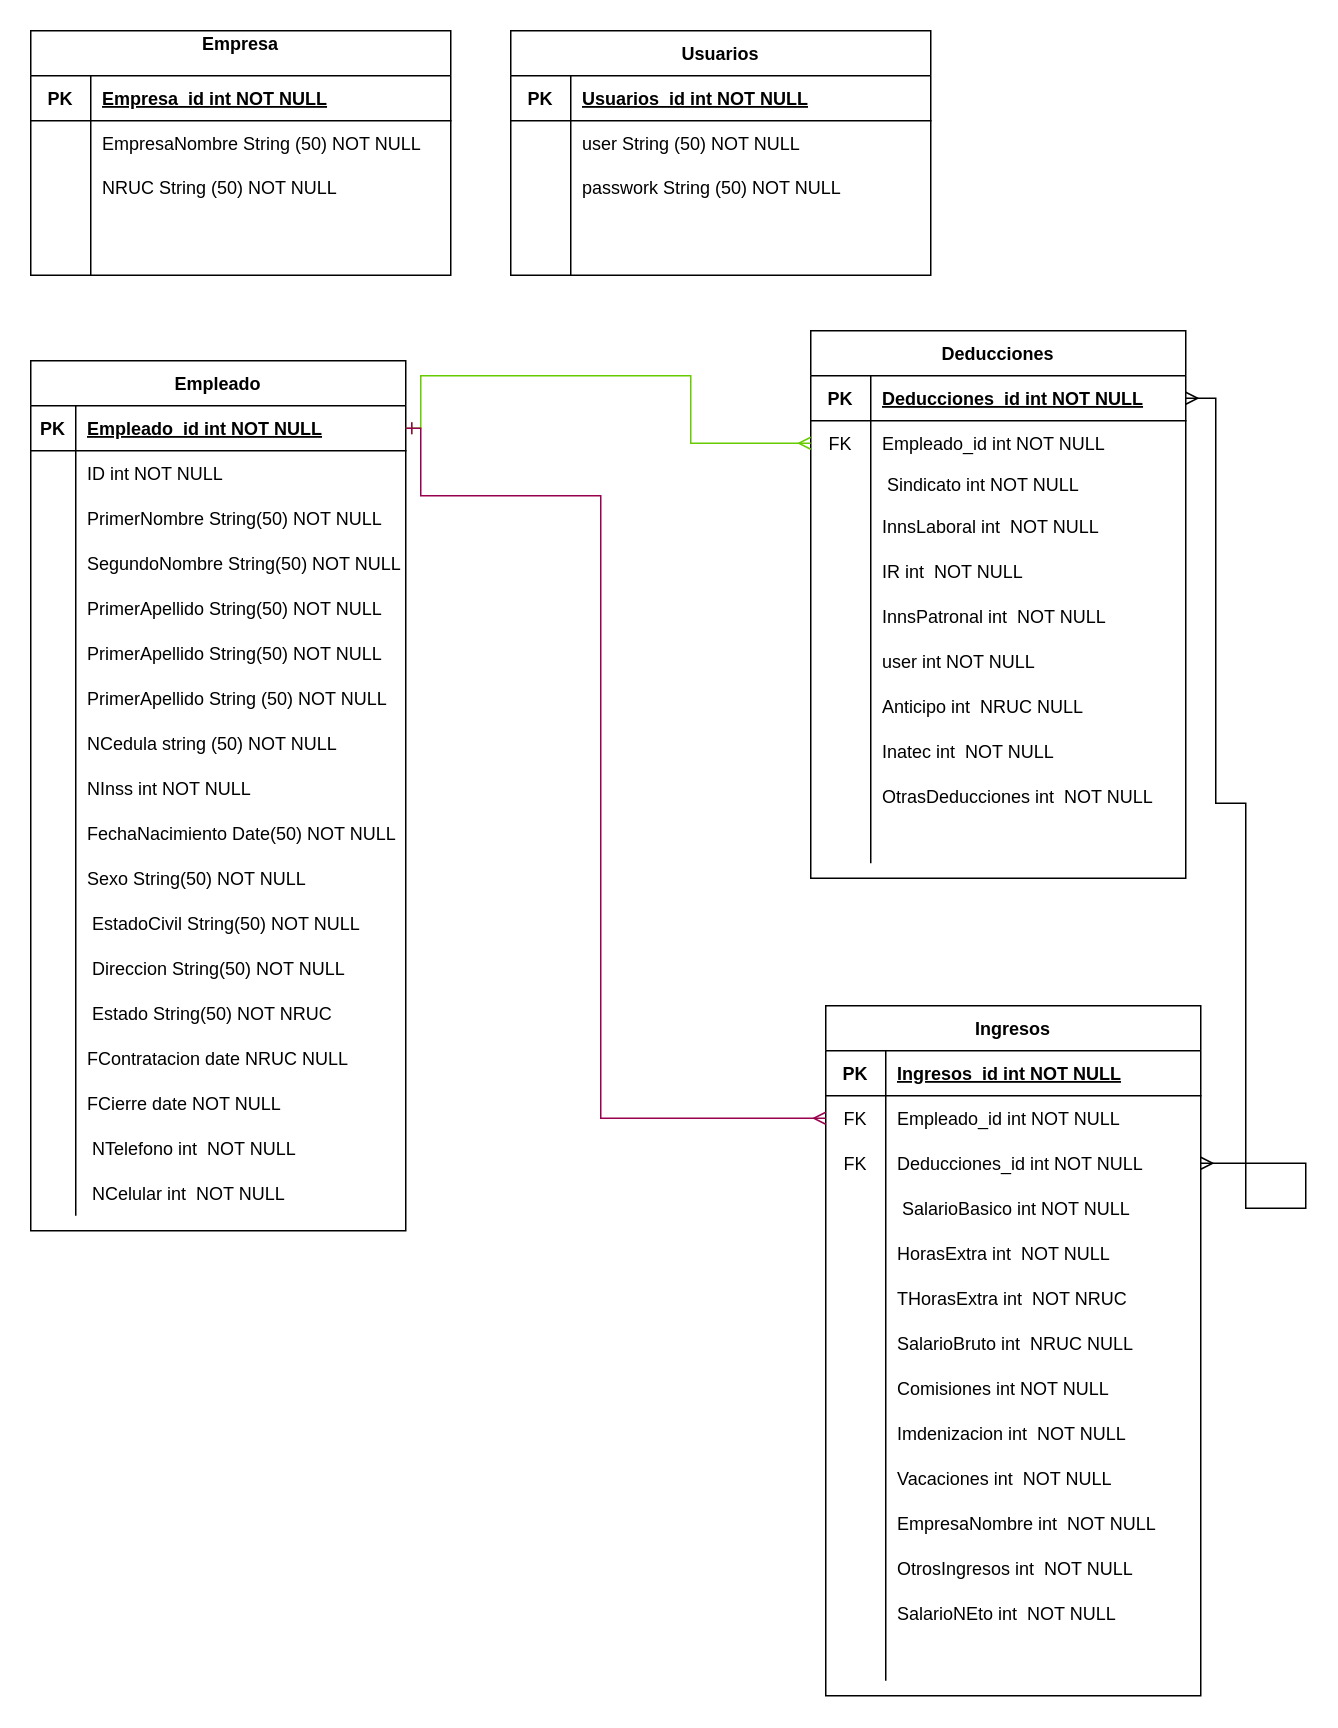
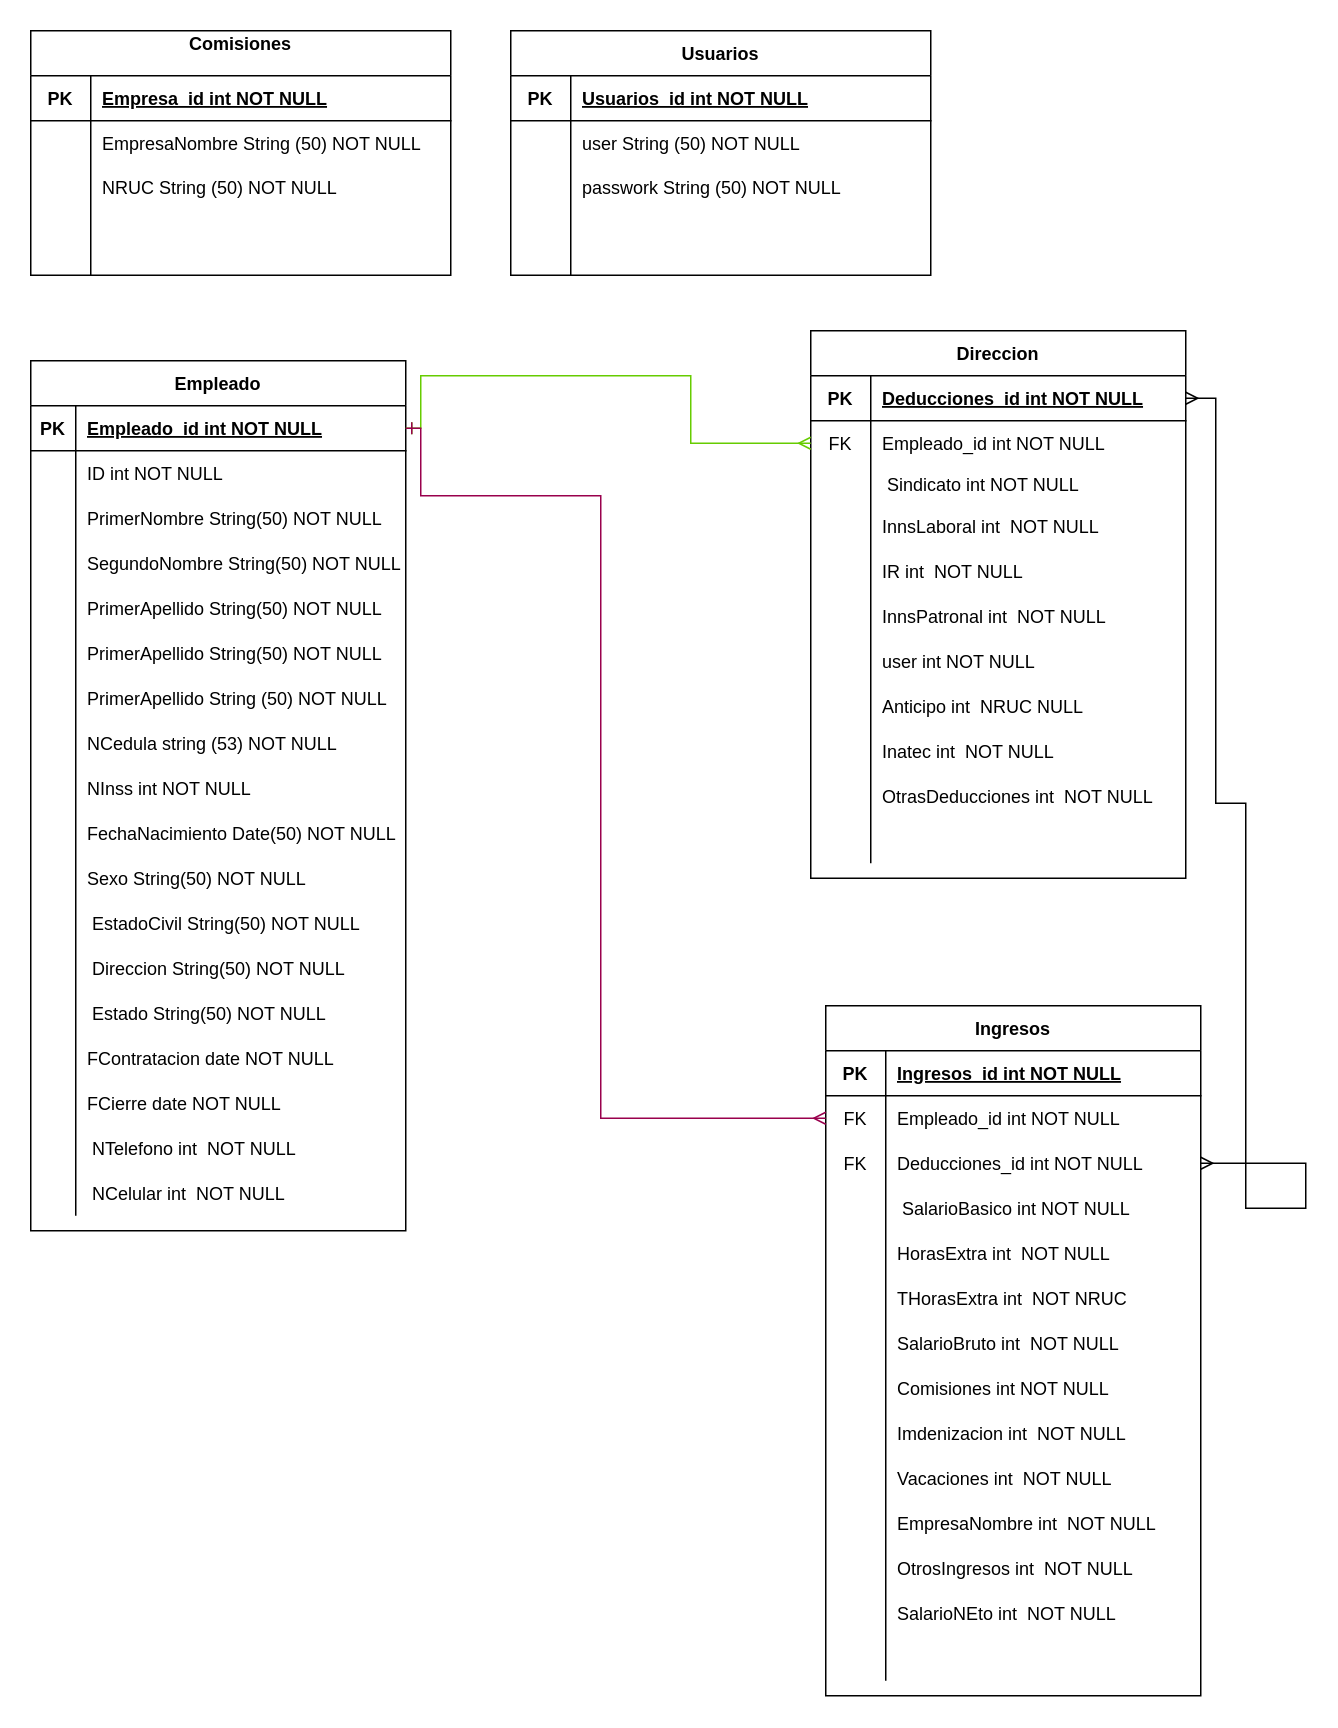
(240, 44) -> (240, 44)
(998, 354) -> (998, 354)
(214, 744) -> (214, 744)
(209, 1014) -> (209, 1014)
(219, 1059) -> (214, 1059)
(1019, 1344) -> (1014, 1344)
